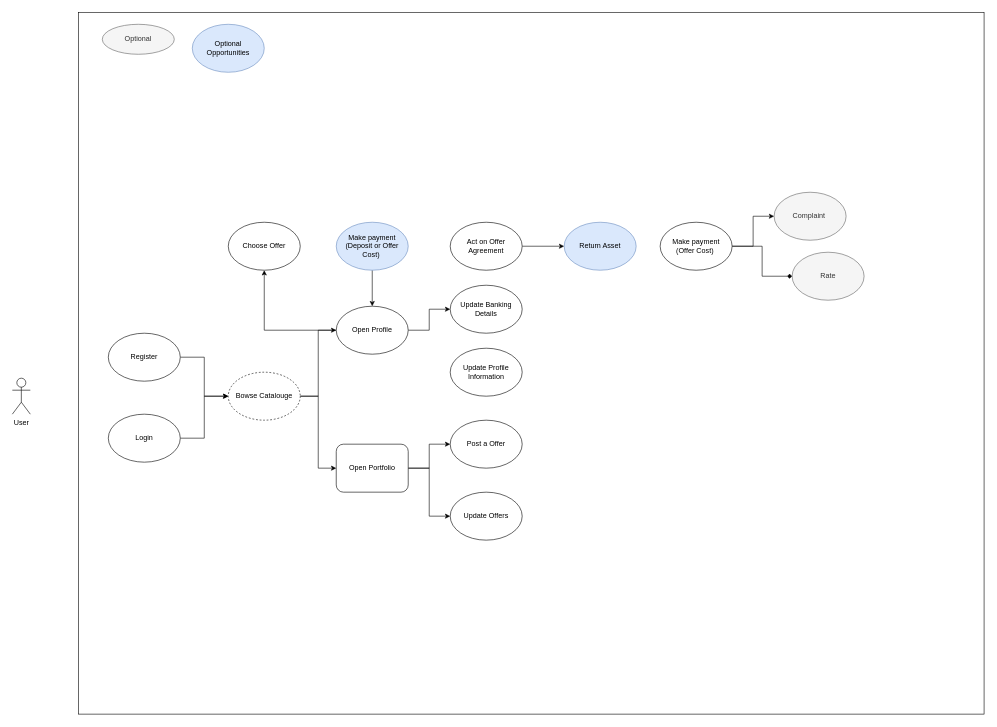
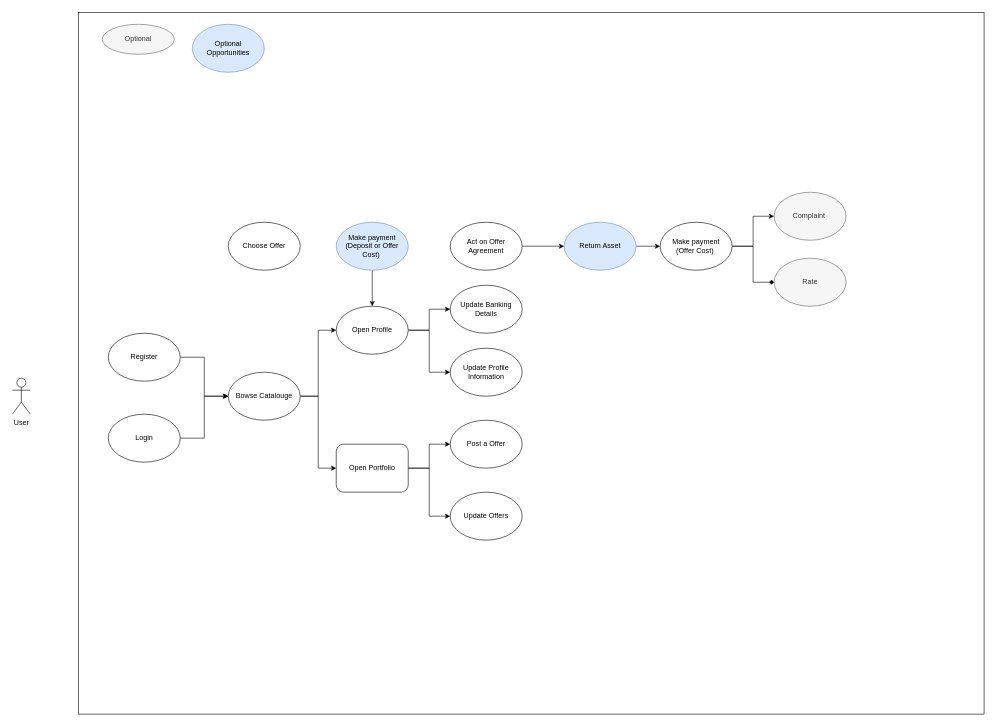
none -> (654, 246)
(828, 276) -> (810, 282)
(264, 330) -> (429, 371)
(264, 396) -> (264, 396)
